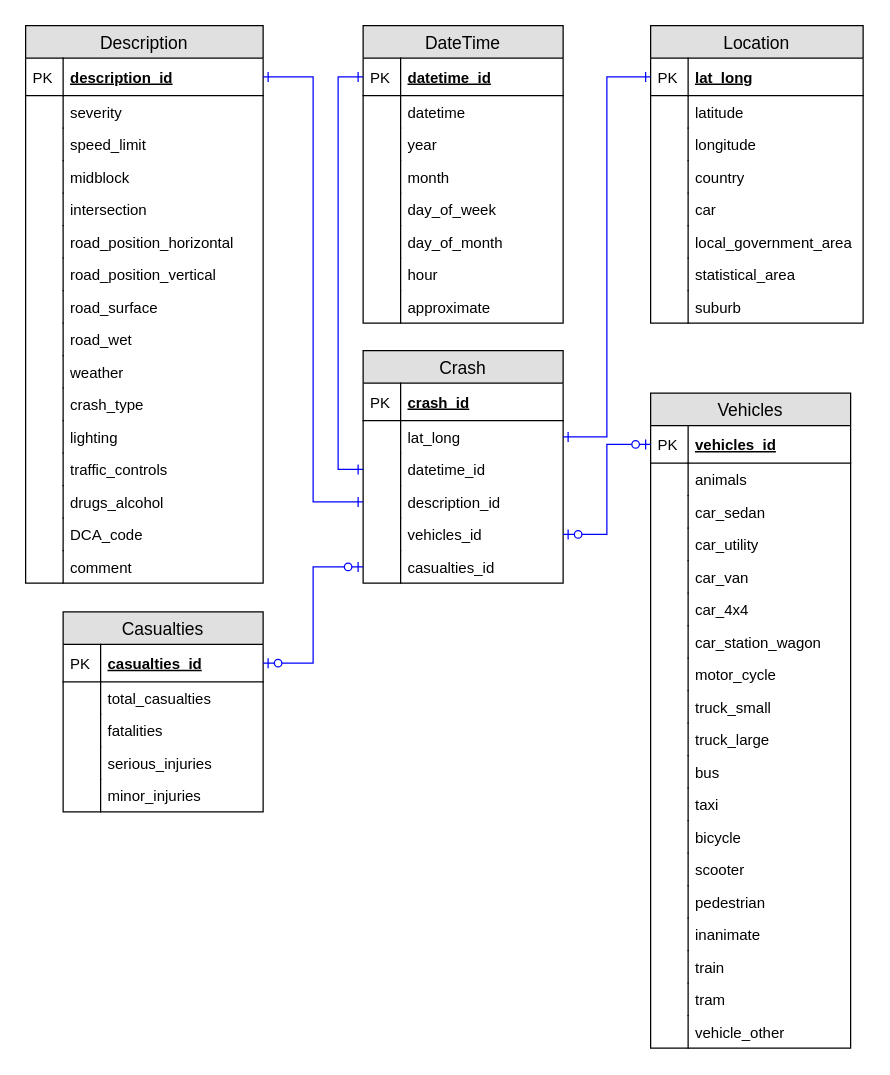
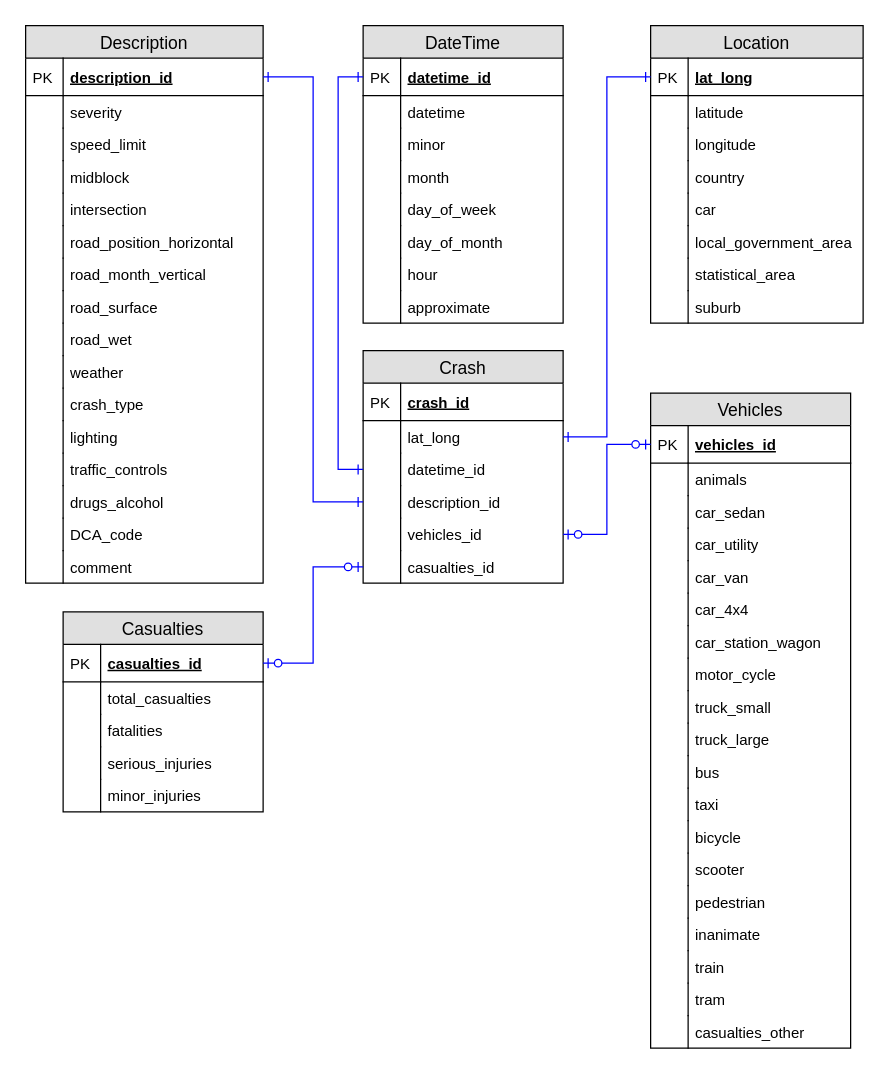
(424, 145) -> (427, 145)
(155, 275) -> (146, 275)
(746, 1033) -> (758, 1033)
